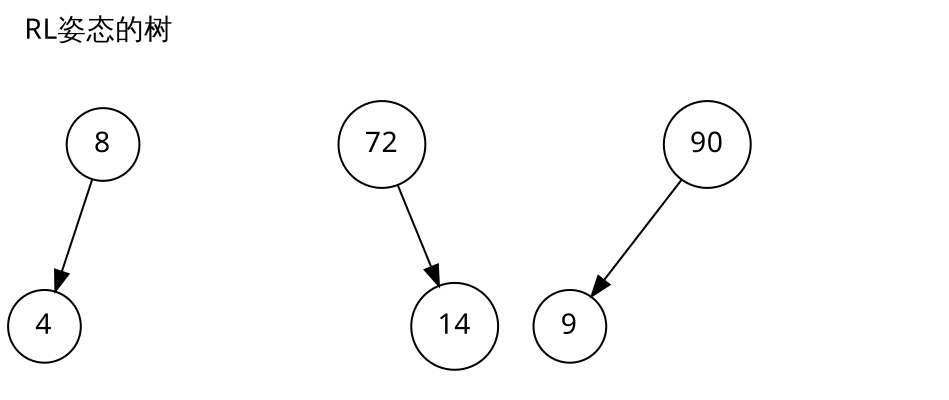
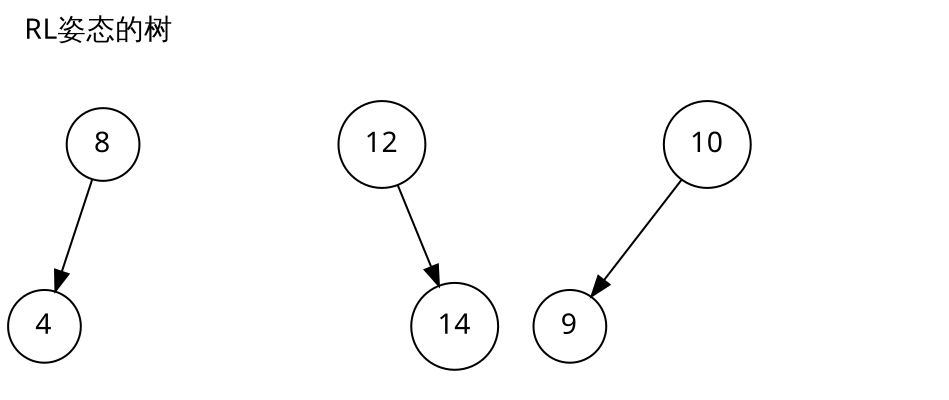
(382, 144) -> (382, 144)
(707, 144) -> (707, 144)
